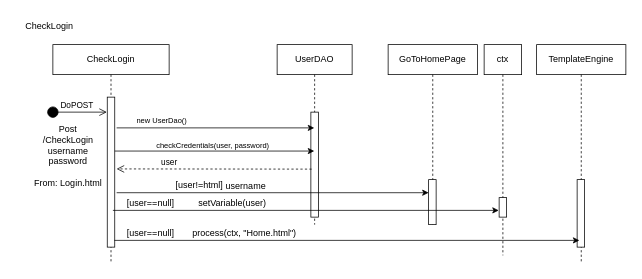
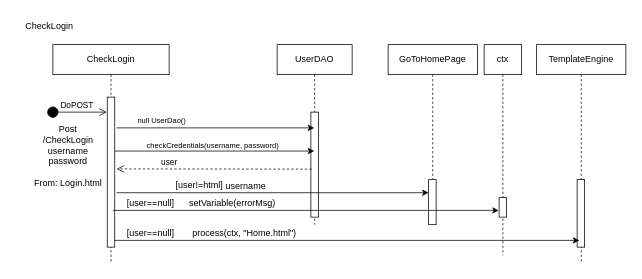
(162, 120) -> (162, 120)
(213, 145) -> (213, 145)
(233, 204) -> (233, 204)
